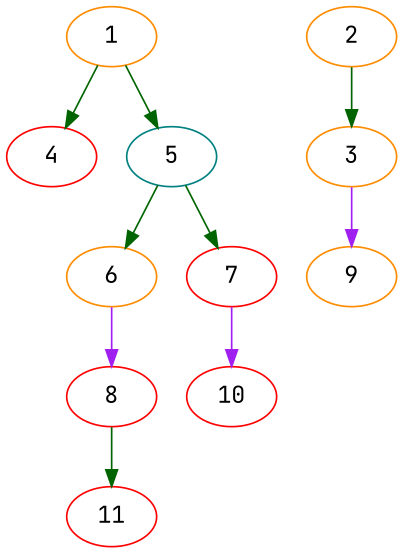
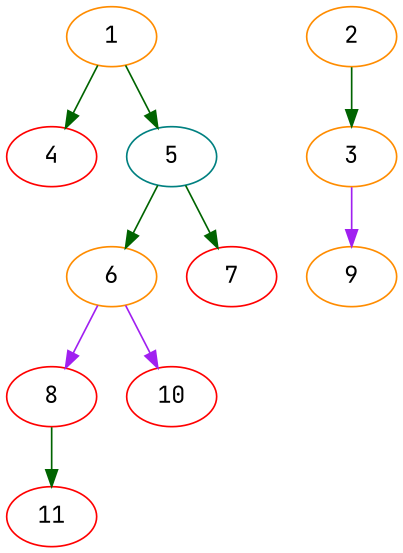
(232, 328) -> (138, 329)
